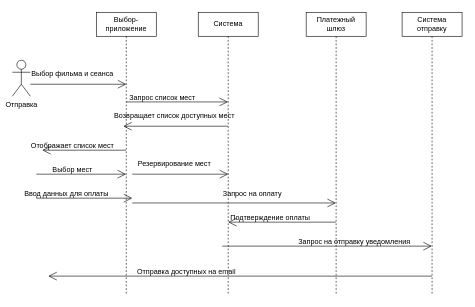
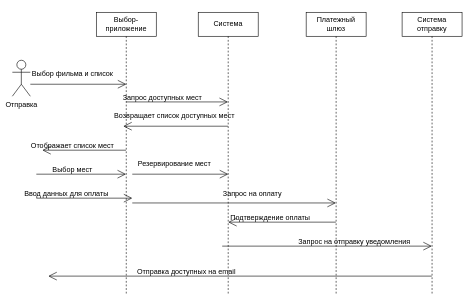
(73, 74) -> (73, 74)
(163, 98) -> (163, 98)
